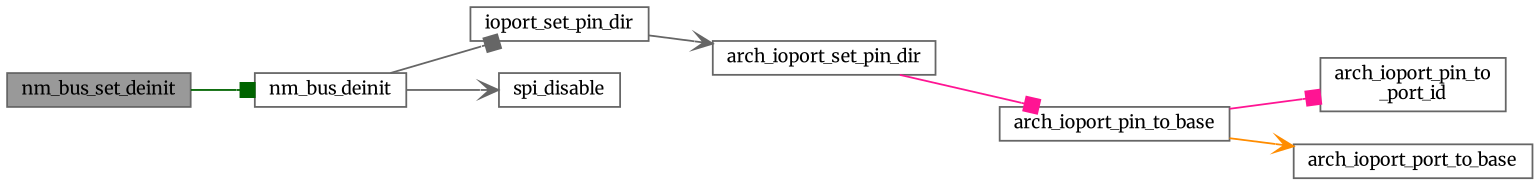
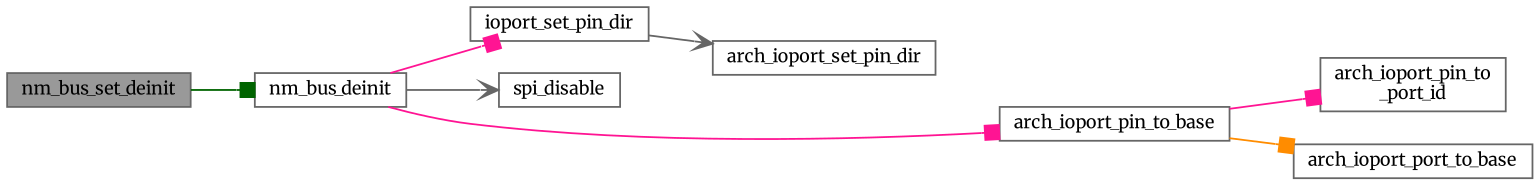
(436, 60) -> (436, 60)
(960, 89) -> (684, 138)
(1253, 141) -> (1253, 141)
